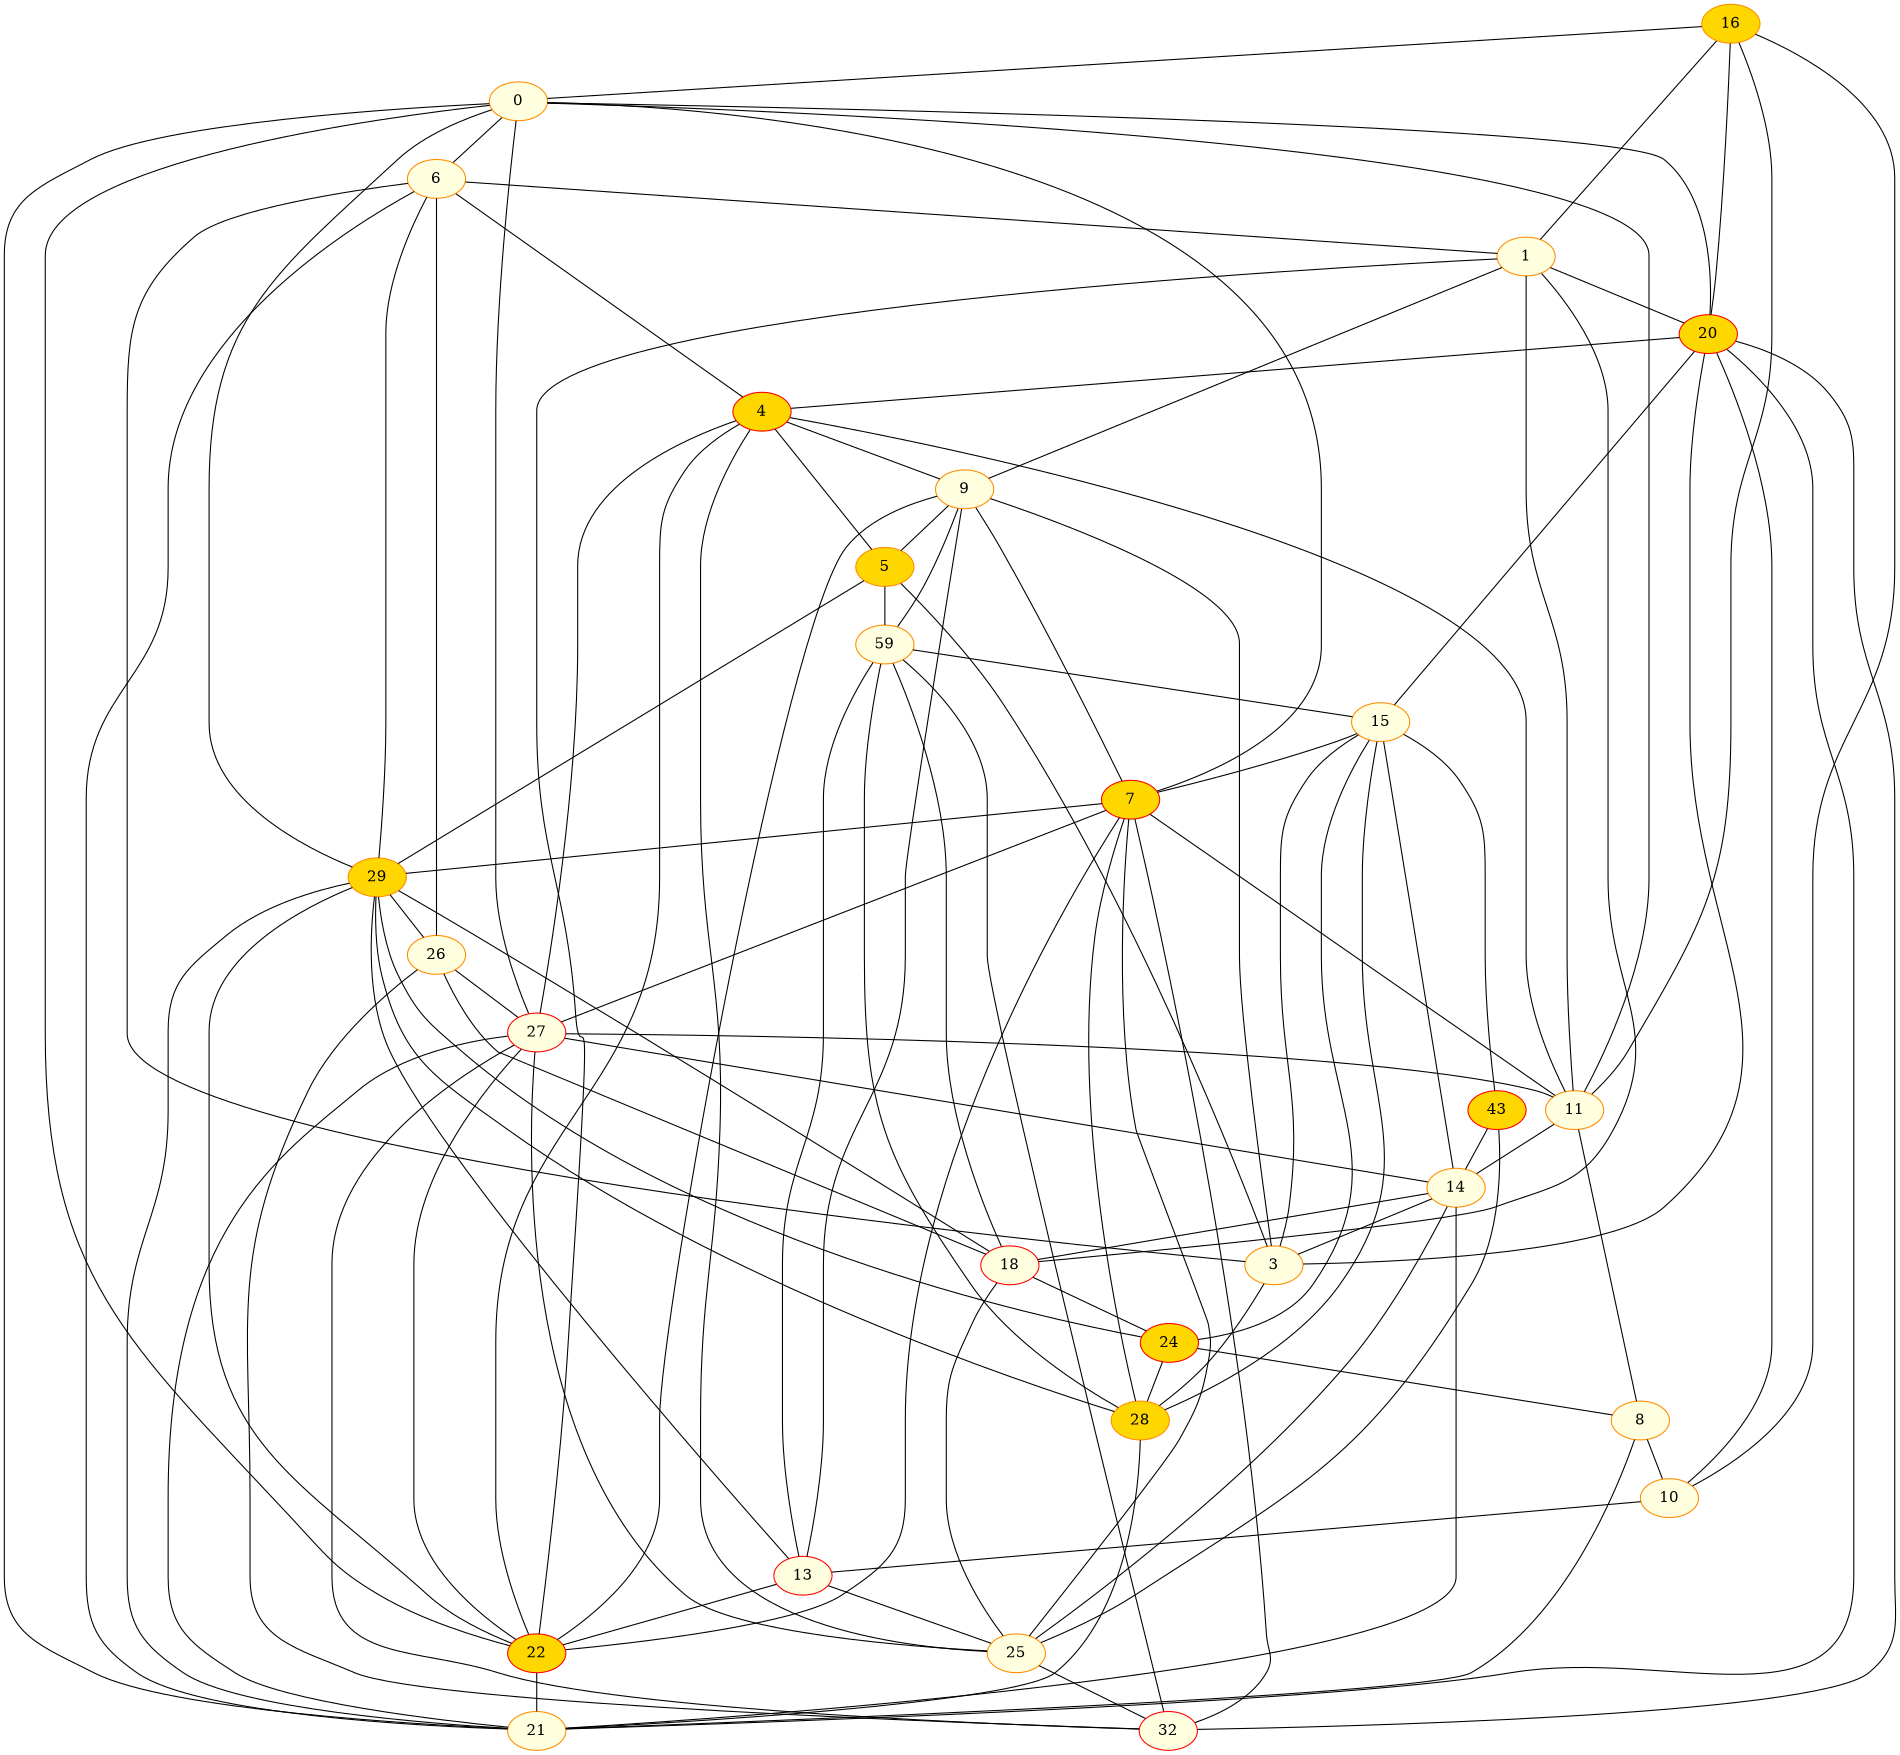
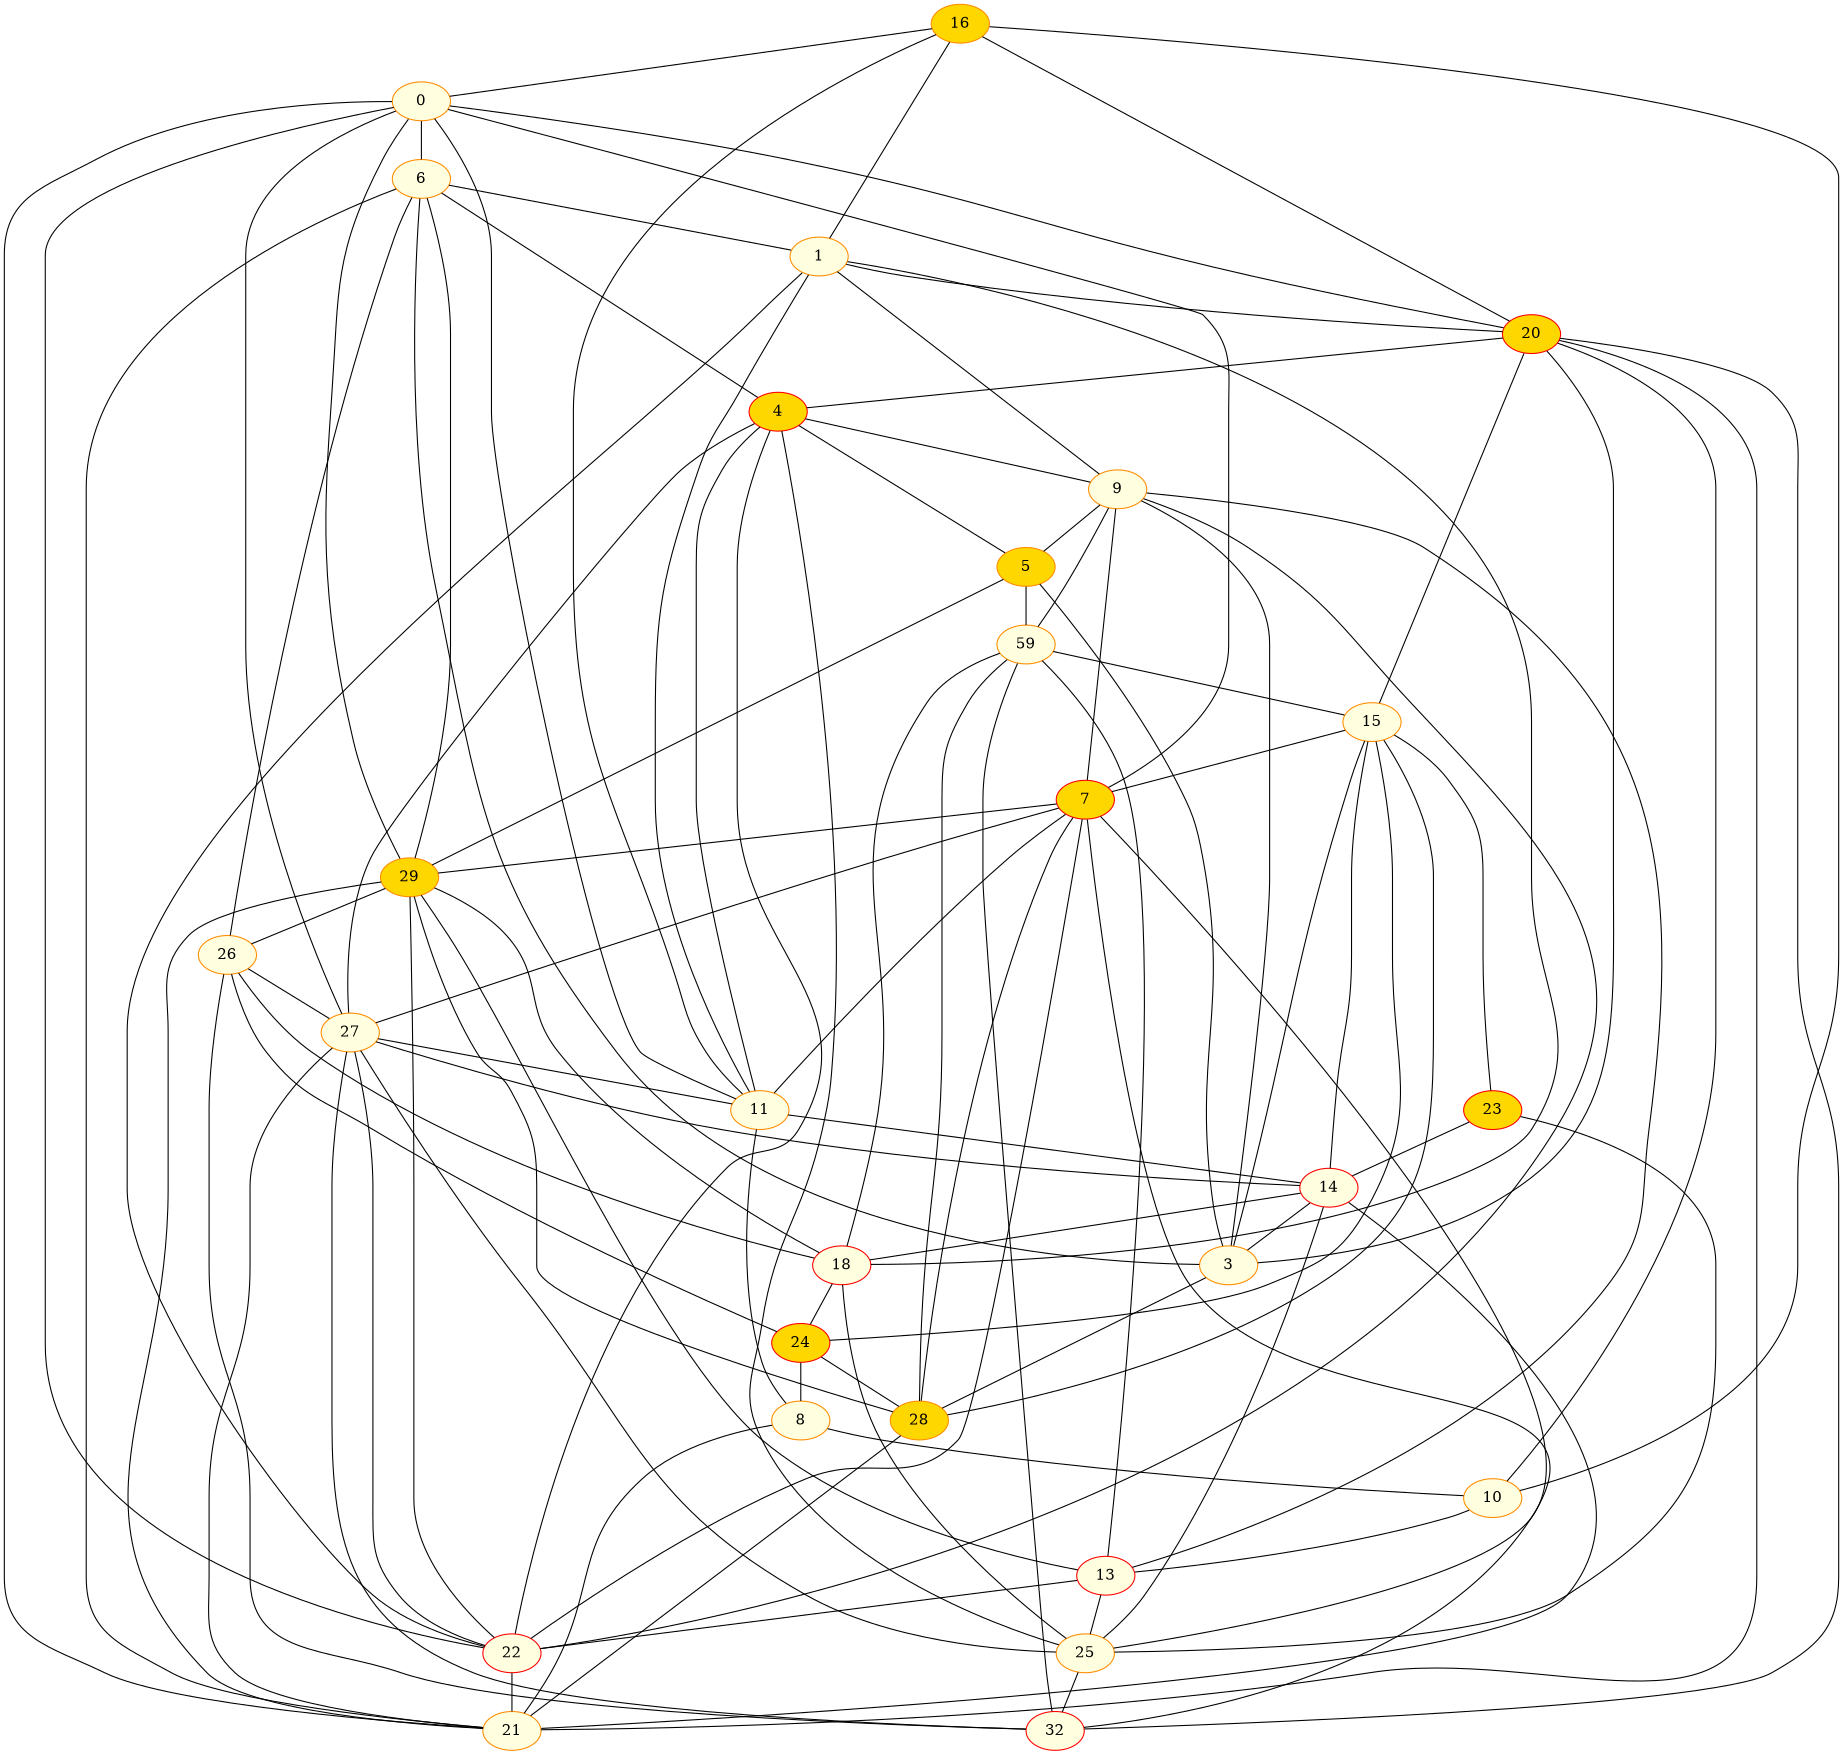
(537, 1033) -> (350, 1033)
(1497, 1110) -> (1493, 1110)
(1456, 1188) -> (1329, 1188)
(722, 1208) -> (474, 1187)
(537, 1653) -> (512, 1653)
